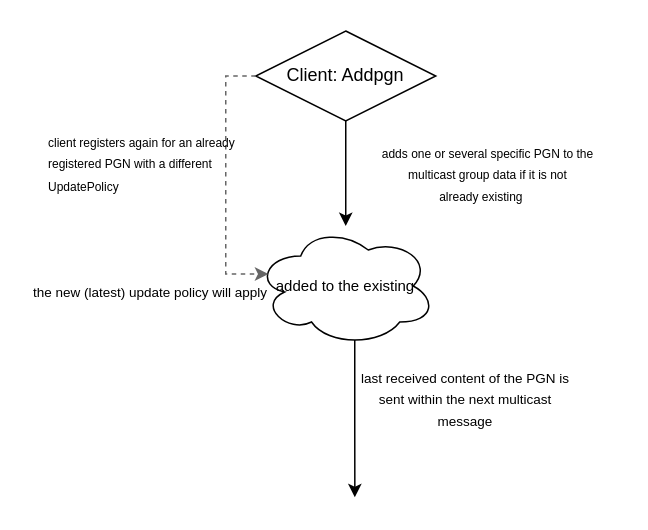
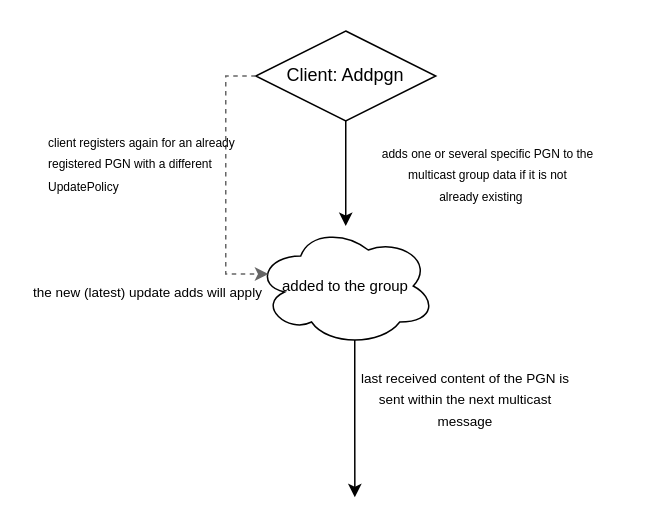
(346, 286) -> (346, 286)
(152, 303) -> (152, 303)
